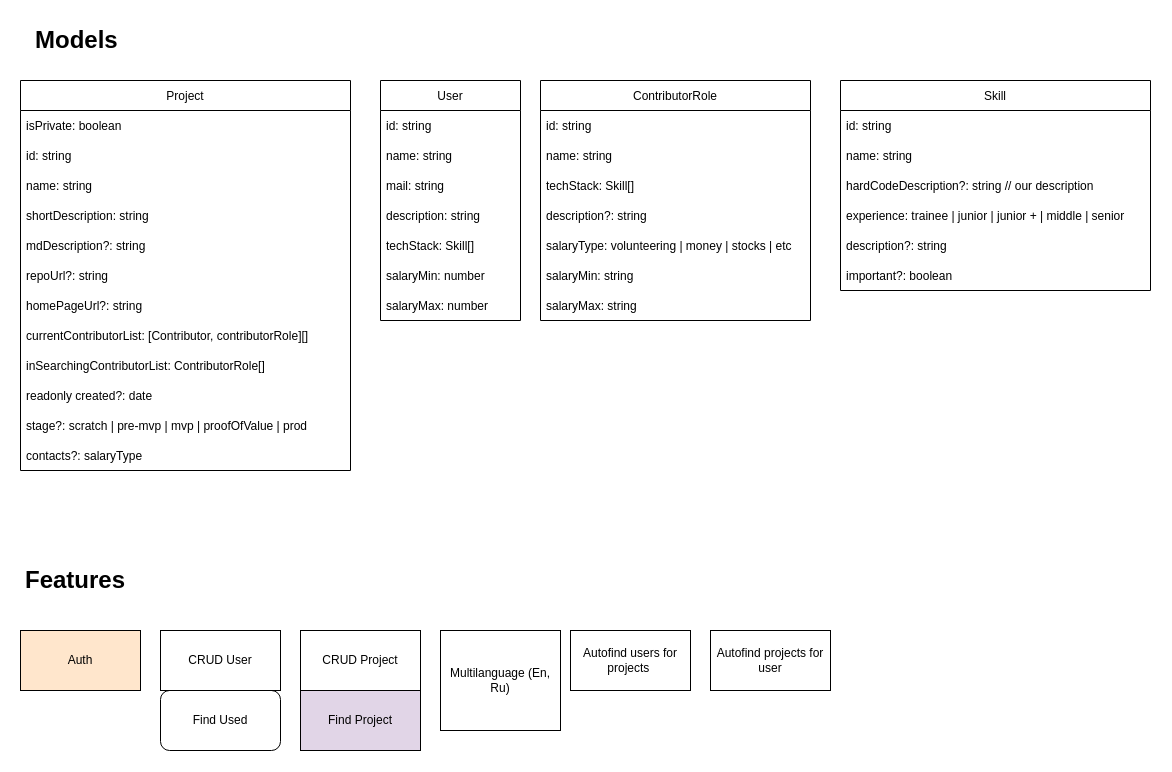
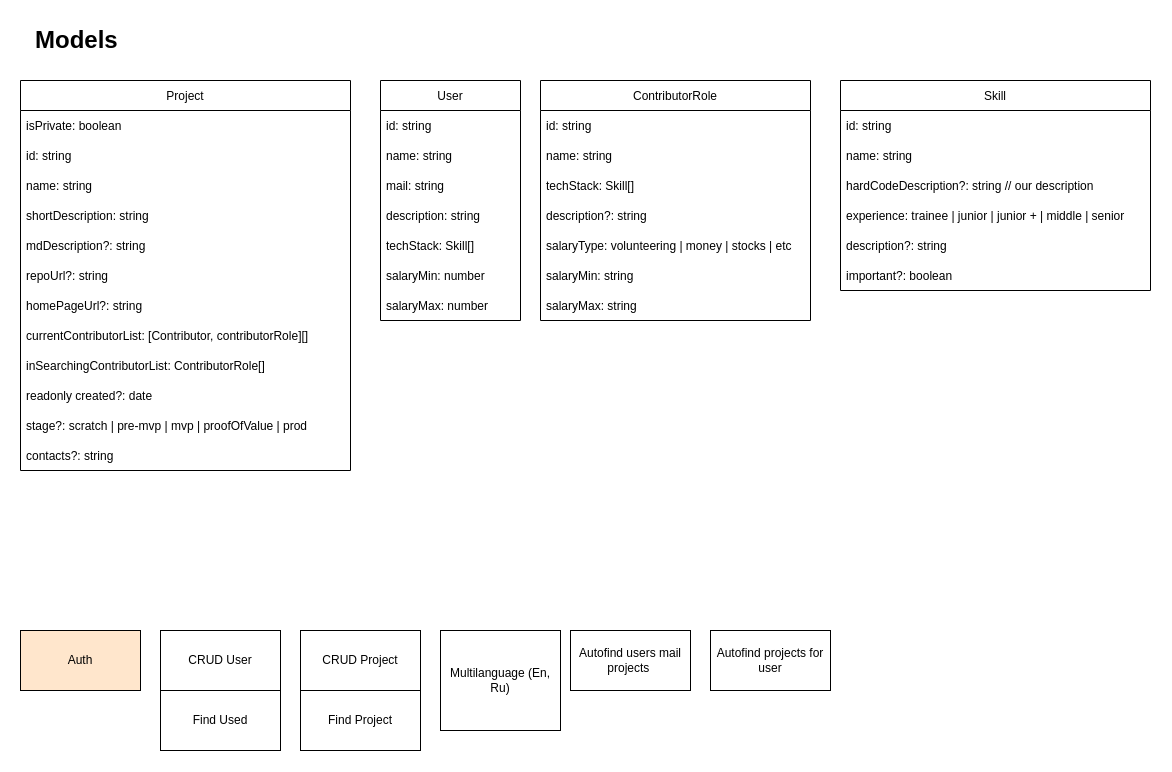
(92, 456) -> (78, 456)
(116, 581) -> none
(631, 661) -> (631, 661)
(221, 721) -> (221, 721)
(361, 721) -> (361, 721)
